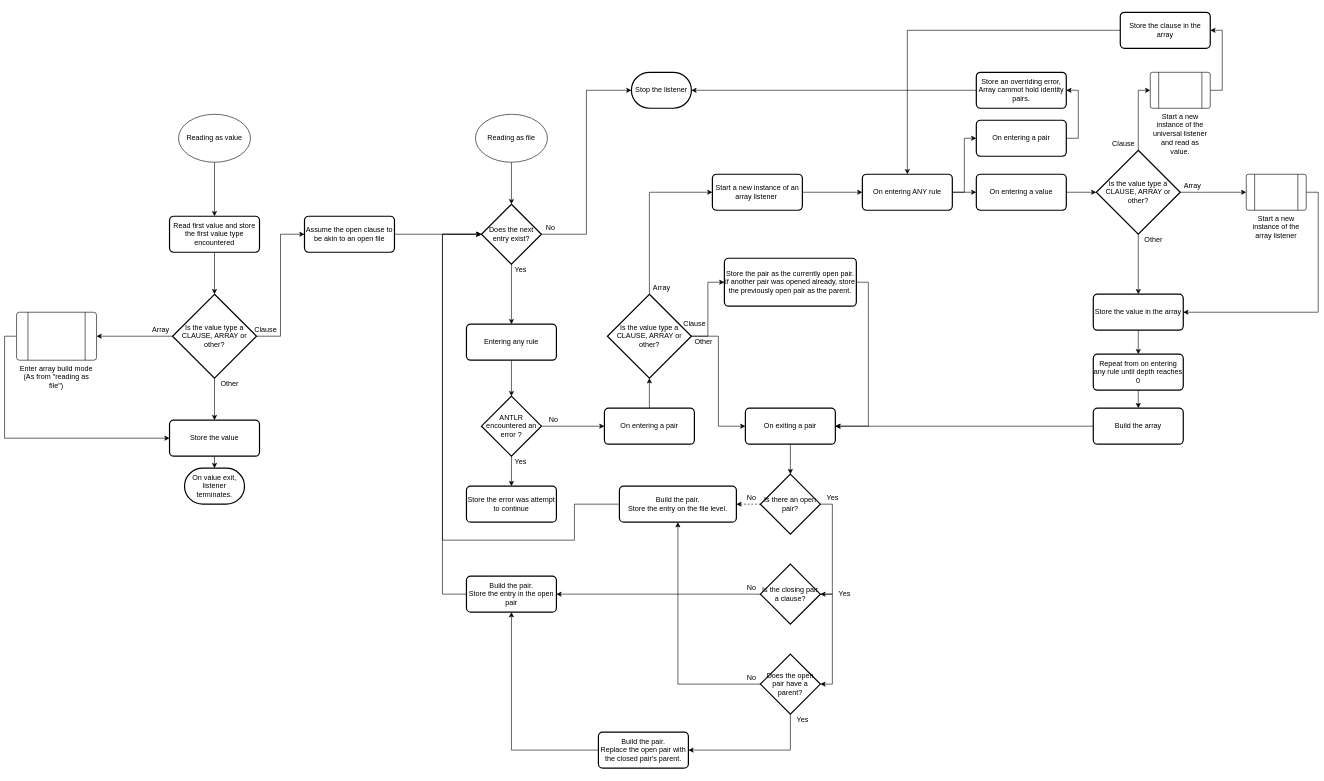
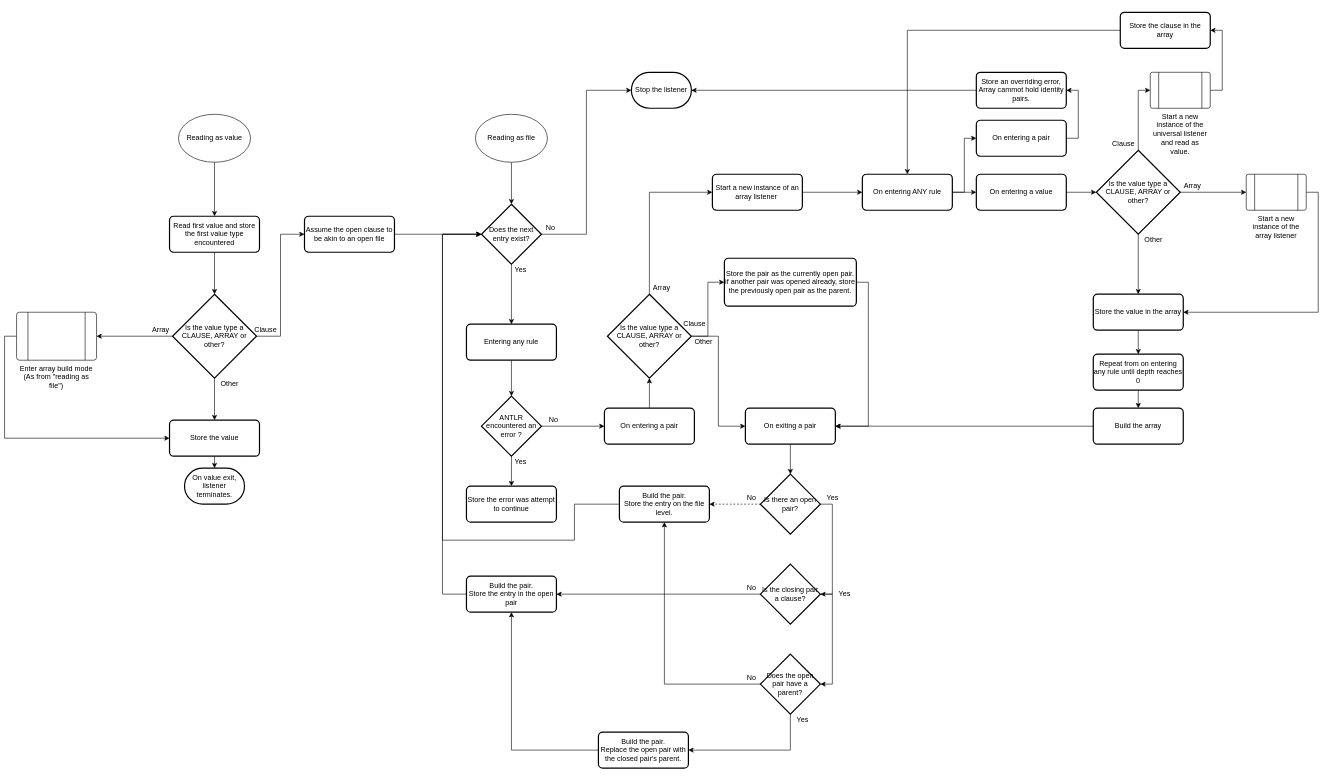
(678, 504) -> (665, 504)
